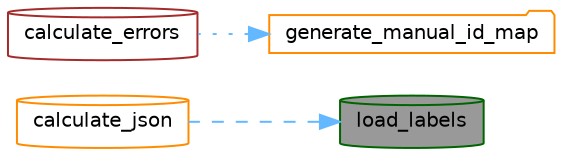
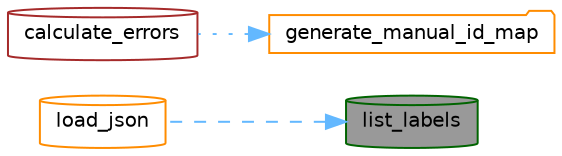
(103, 122) -> (103, 122)
(412, 122) -> (412, 122)
